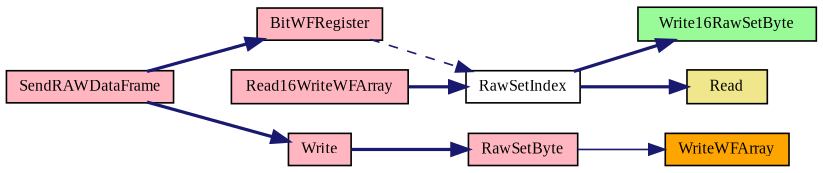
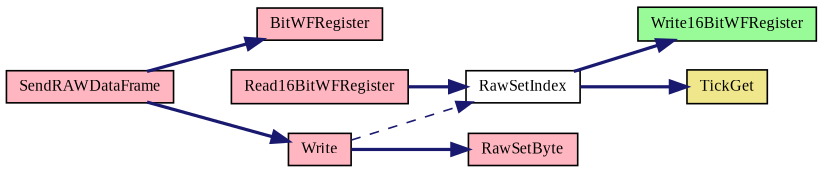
(727, 24) -> (727, 24)
(413, 53) -> (404, 124)
(320, 87) -> (320, 87)
(727, 87) -> (727, 87)
(727, 149) -> none
